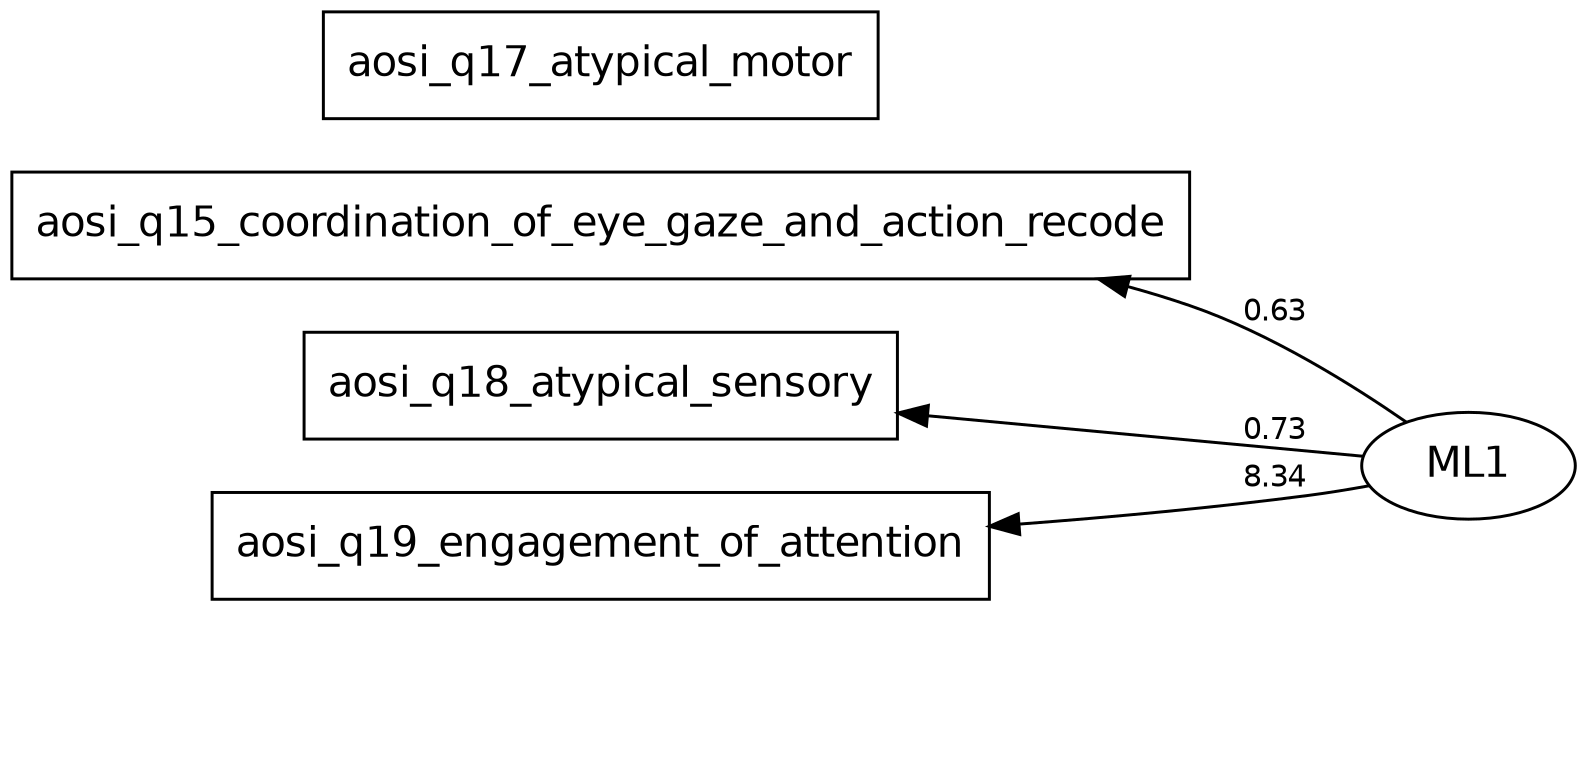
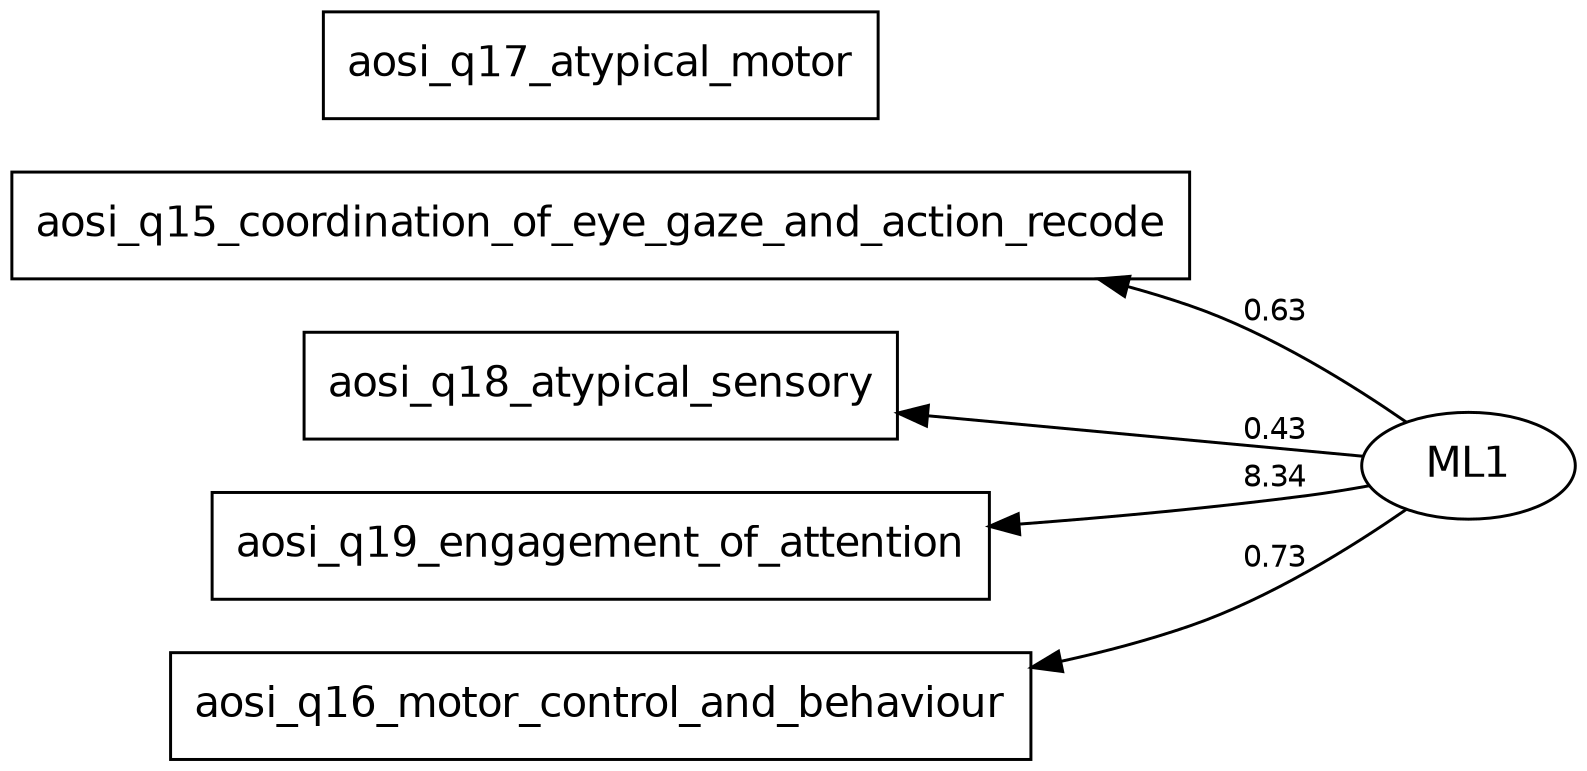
(1276, 432) -> (1276, 432)
none -> (601, 706)
